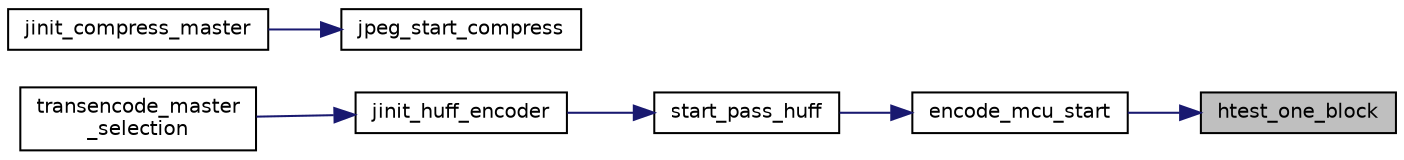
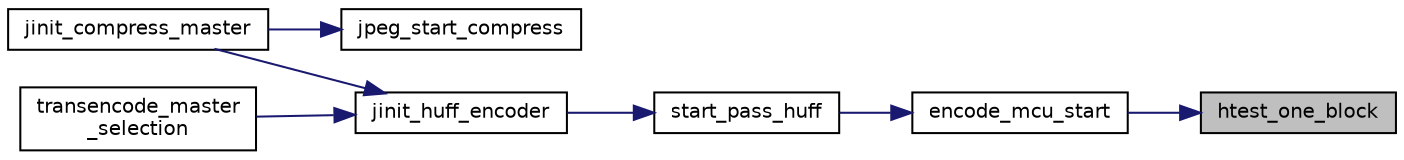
none -> (290, 69)
